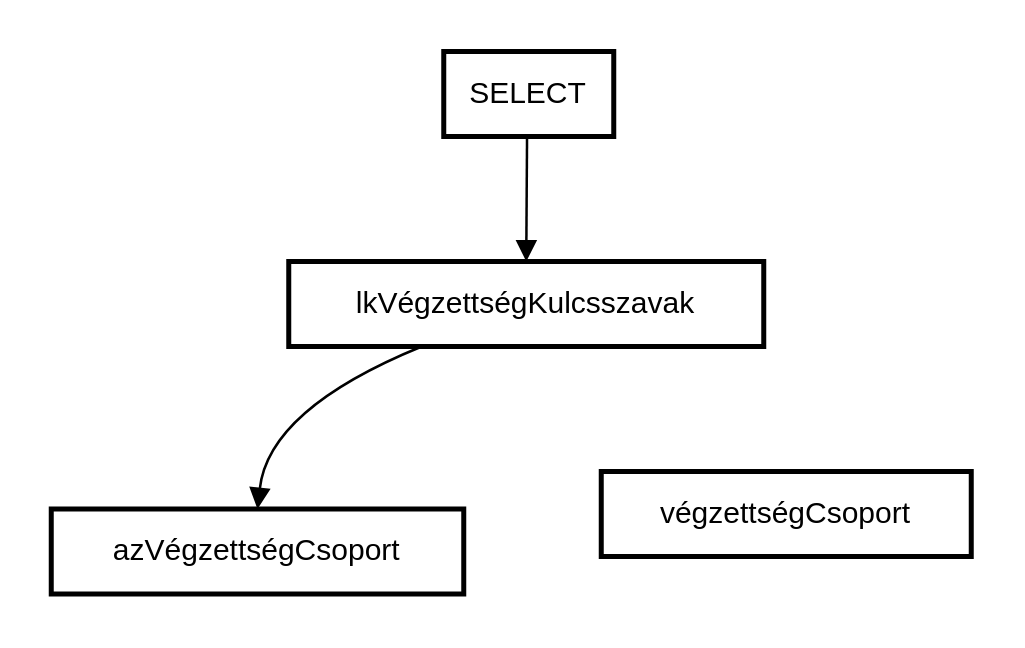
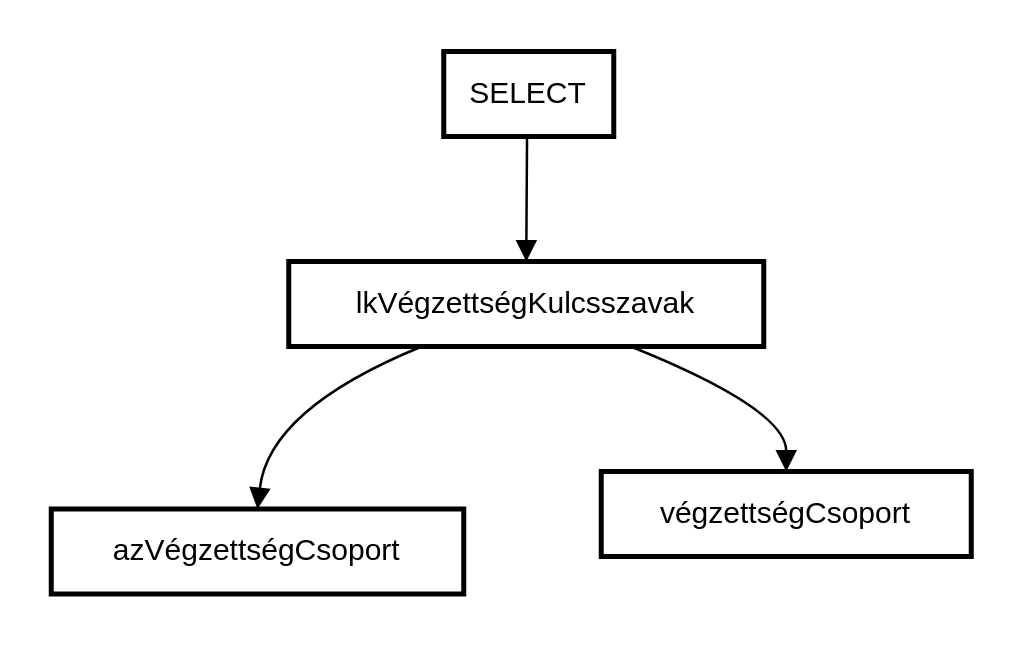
none -> (719, 387)
